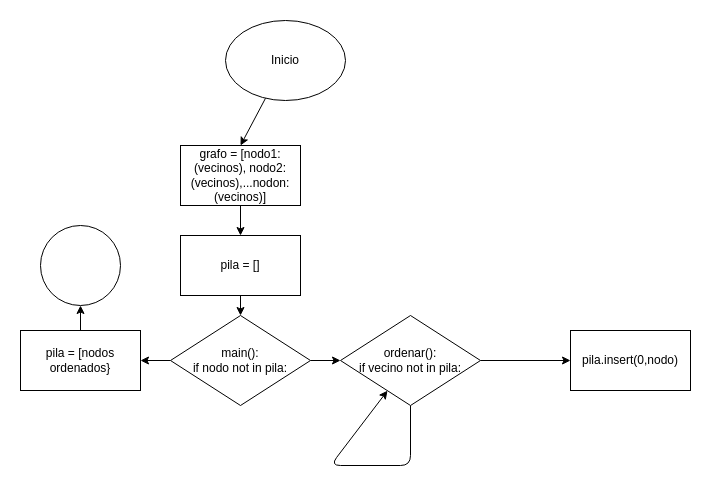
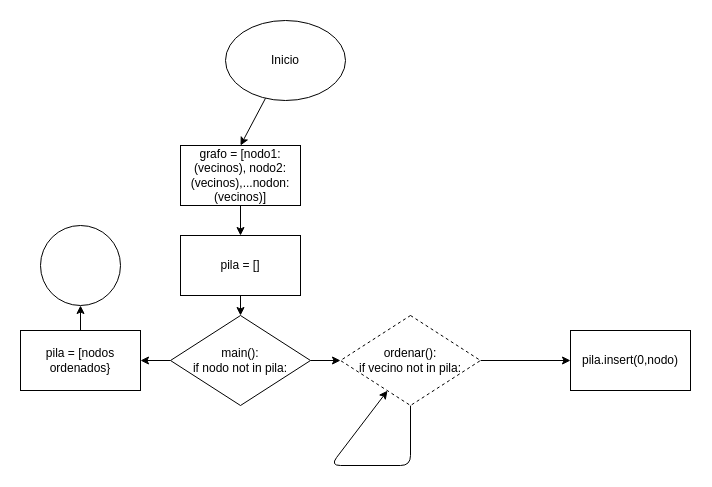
(411, 361) -> (411, 361)
